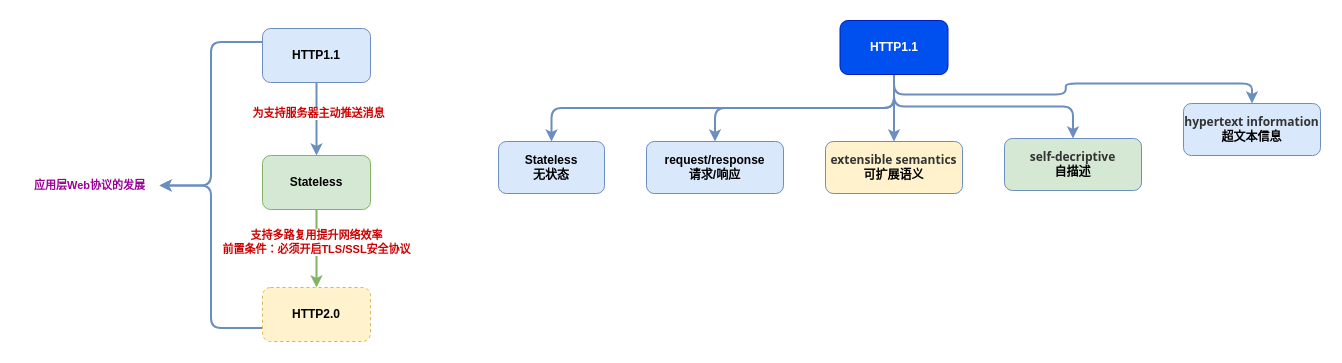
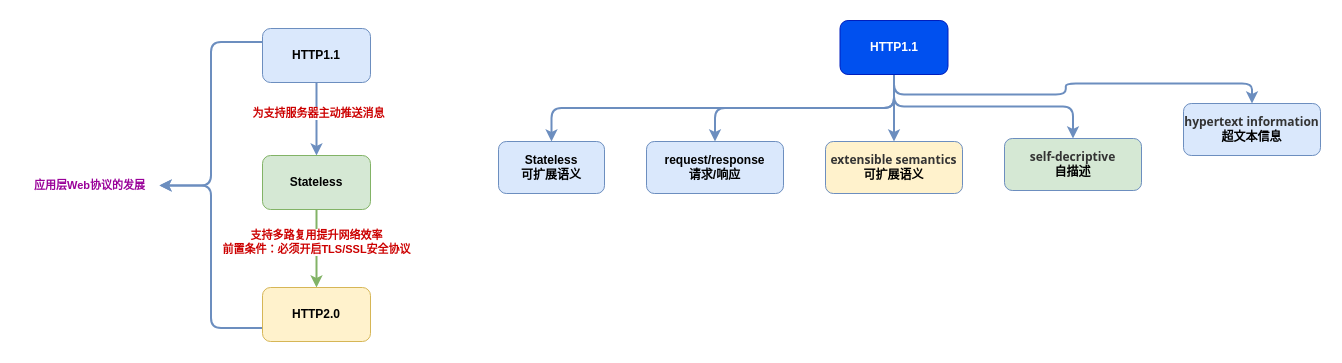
(552, 168) -> (552, 168)
(317, 315) -> (317, 315)
